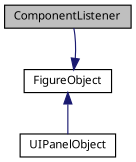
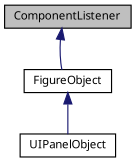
(75, 43) -> (60, 55)
